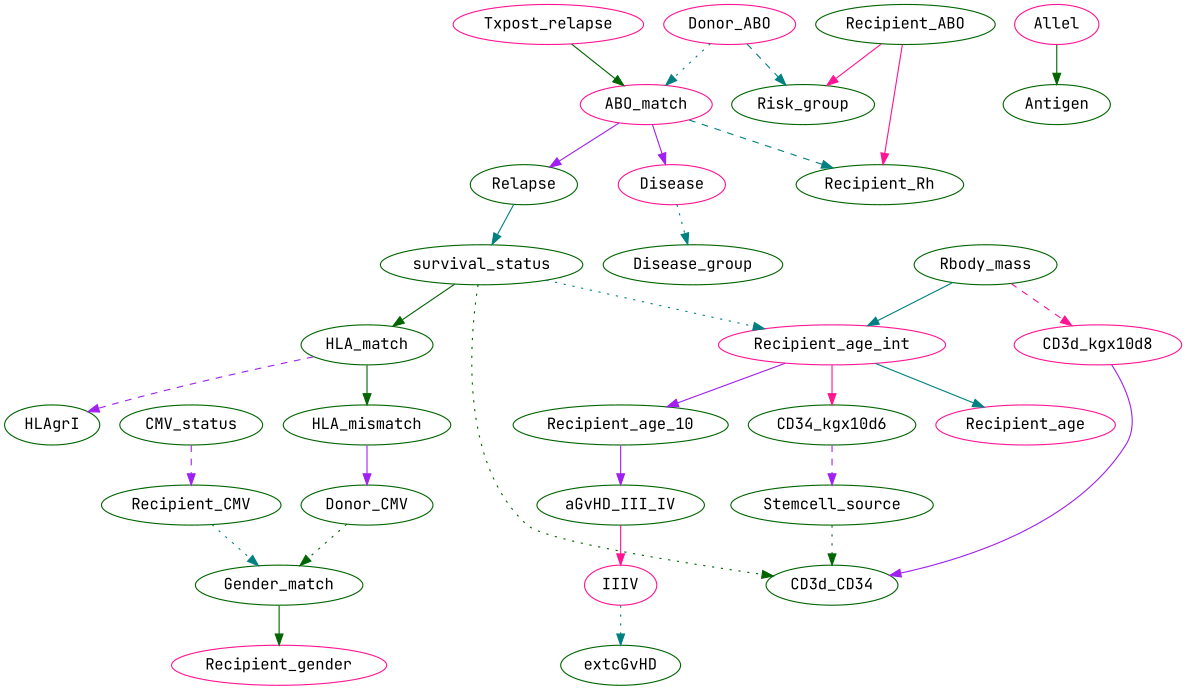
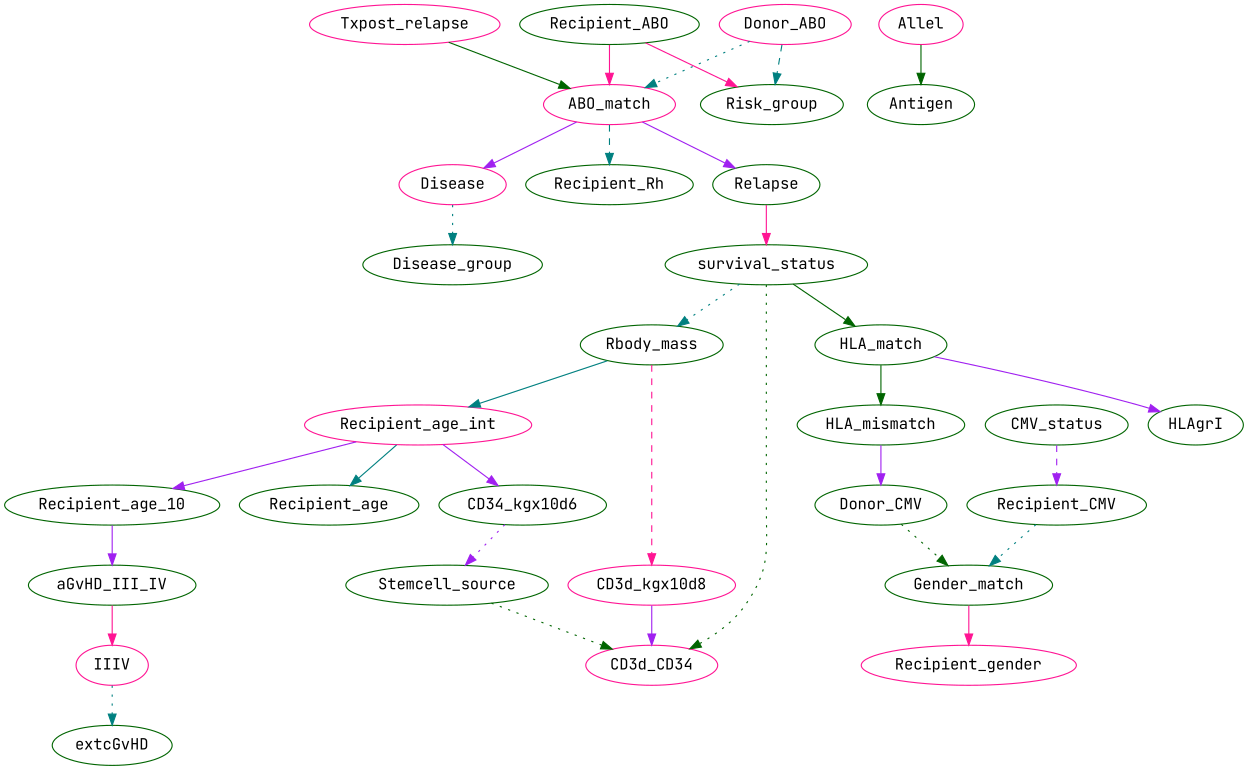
(894, 99) -> (609, 59)
(506, 220) -> (766, 219)
(650, 303) -> (713, 302)
(832, 379) -> (466, 462)
(206, 381) -> (1042, 381)
(1026, 425) -> (329, 505)
(832, 460) -> (489, 541)
(832, 585) -> (652, 665)
(279, 620) -> (969, 620)
